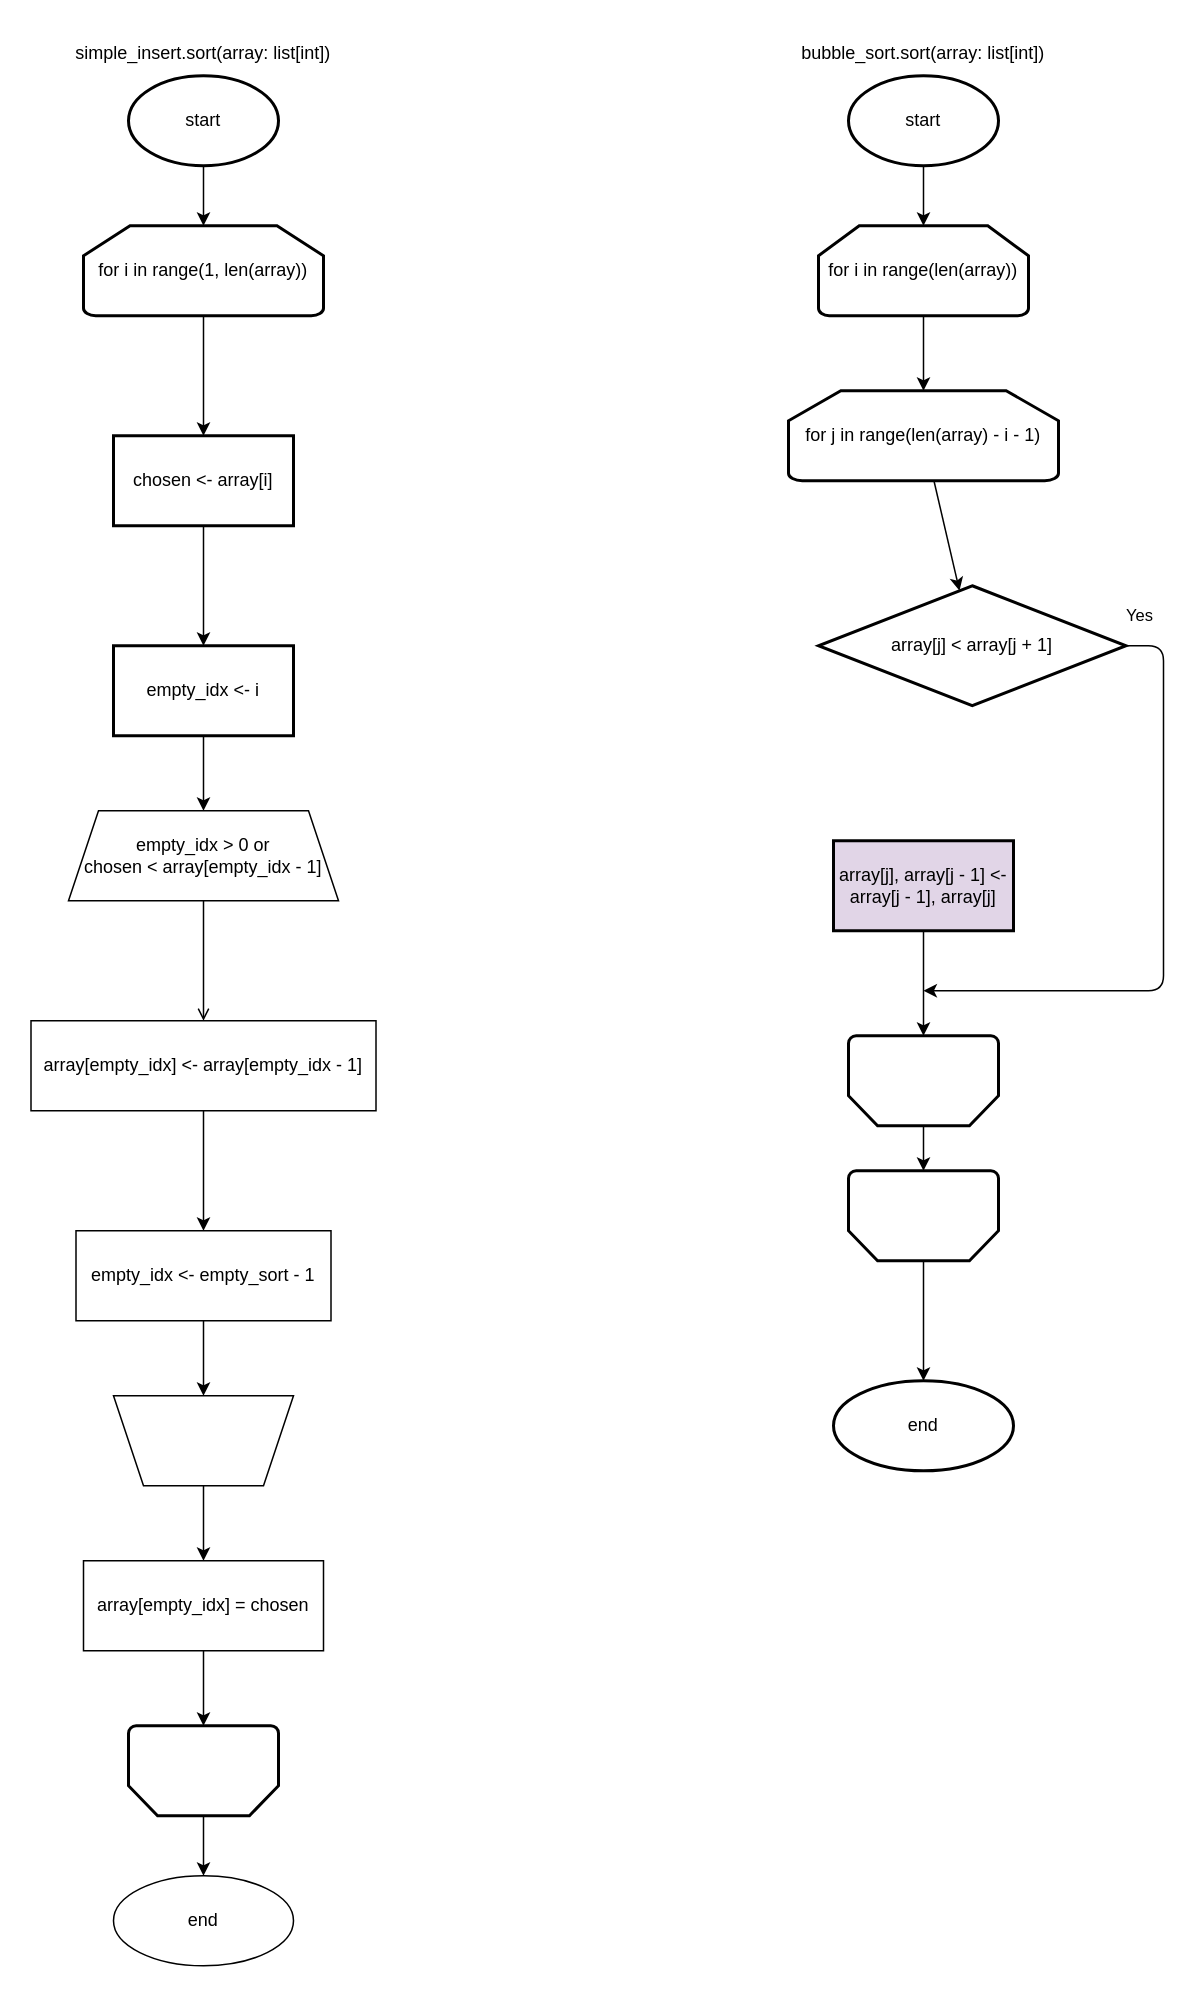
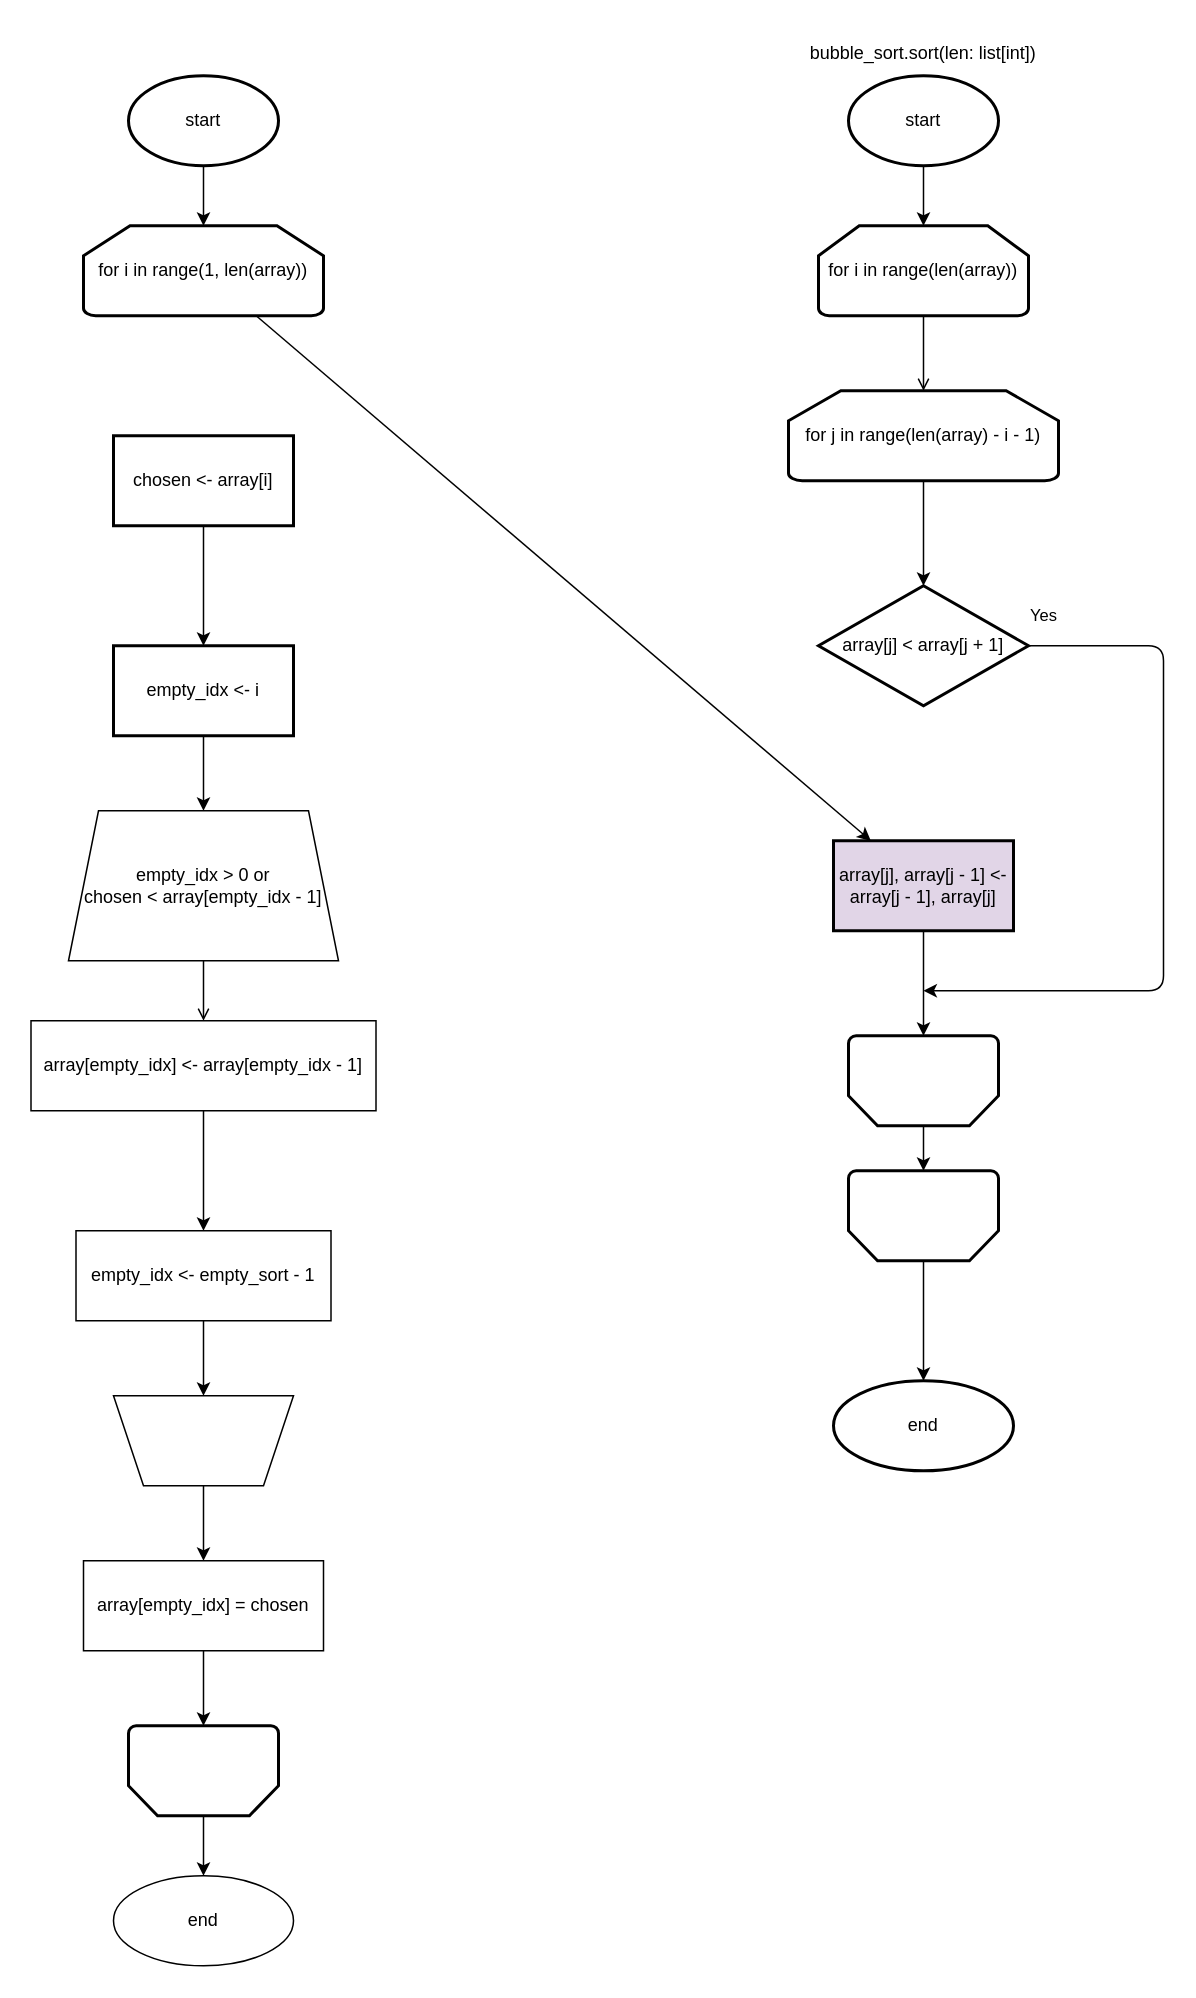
(203, 53) -> none
(923, 53) -> (923, 53)
(203, 371) -> (560, 575)
(923, 379) -> (923, 381)
(972, 646) -> (923, 646)
(203, 856) -> (203, 886)
